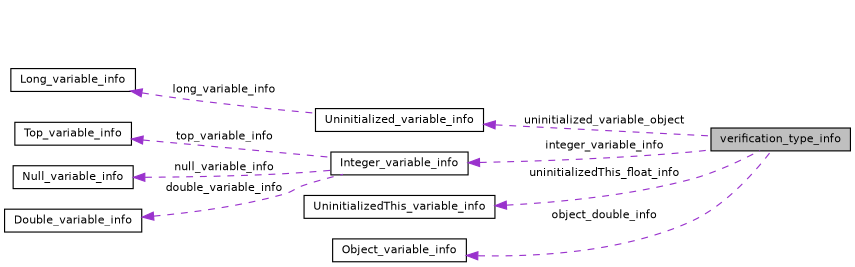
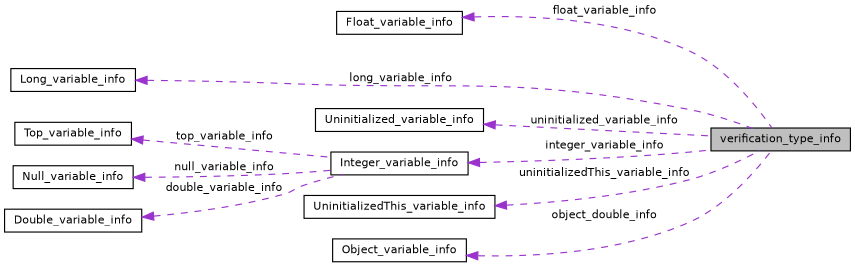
none -> (399, 23)
(228, 104) -> (452, 86)
(603, 121) -> (603, 121)
(603, 173) -> (603, 173)
